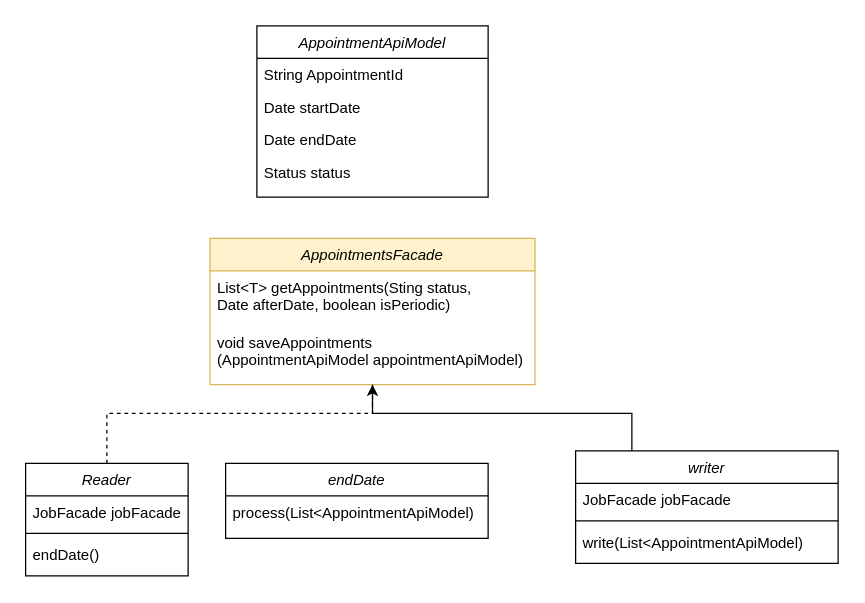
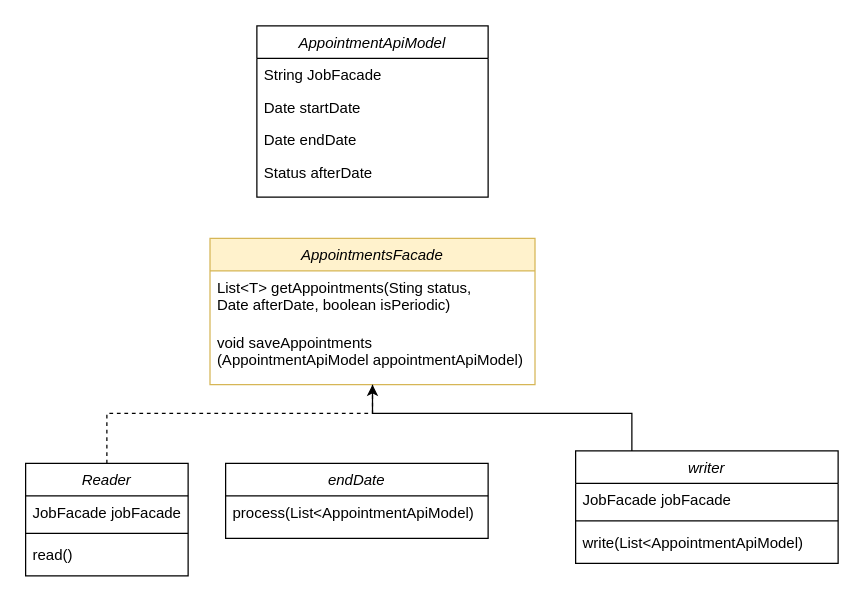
(342, 75) -> (327, 75)
(316, 173) -> (329, 173)
(70, 555) -> (58, 555)
